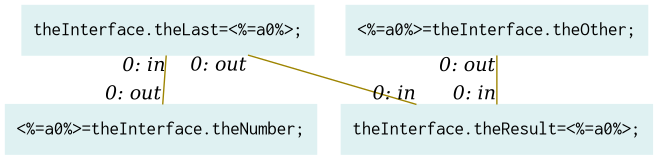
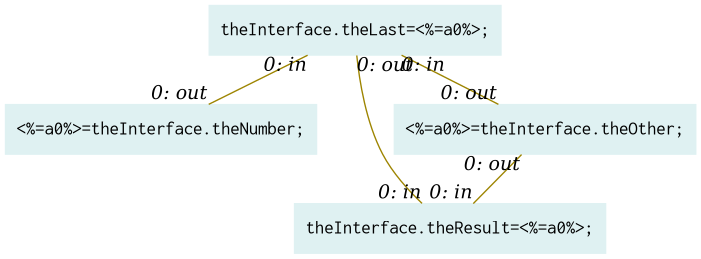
none -> (450, 80)
